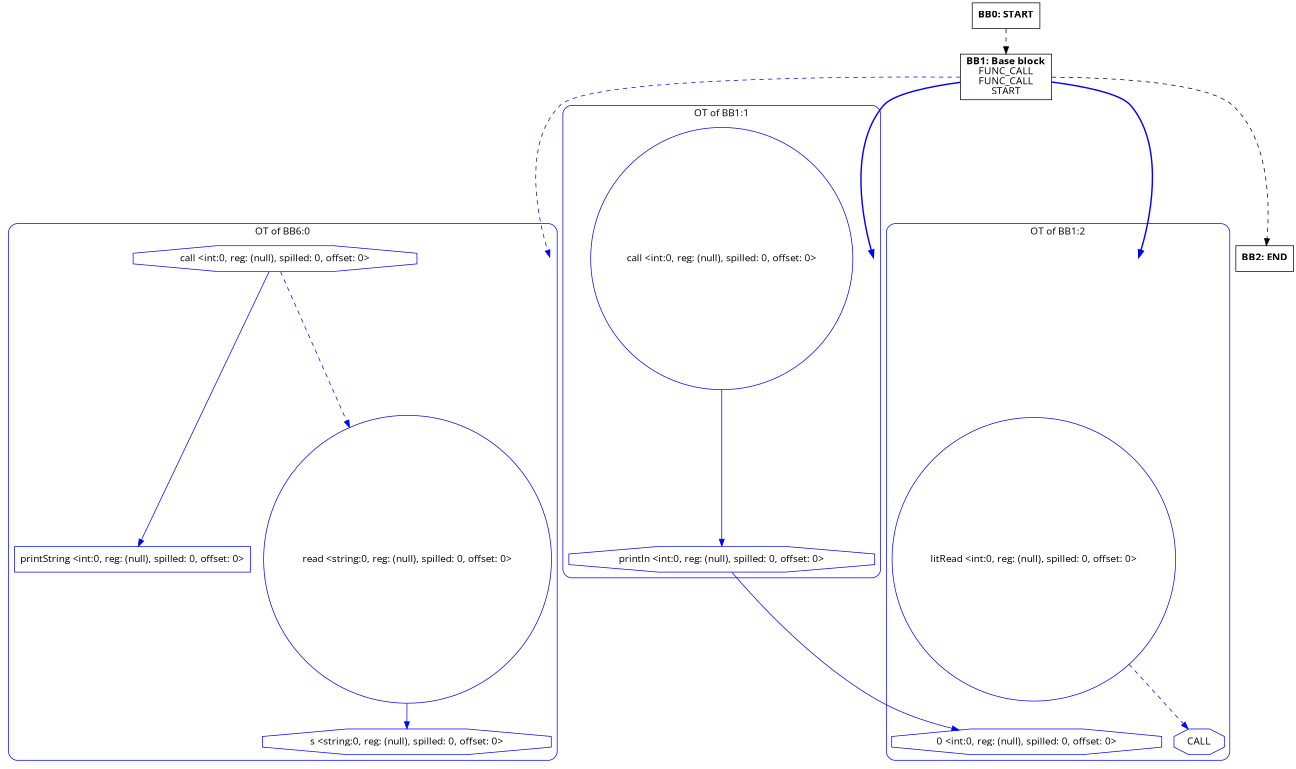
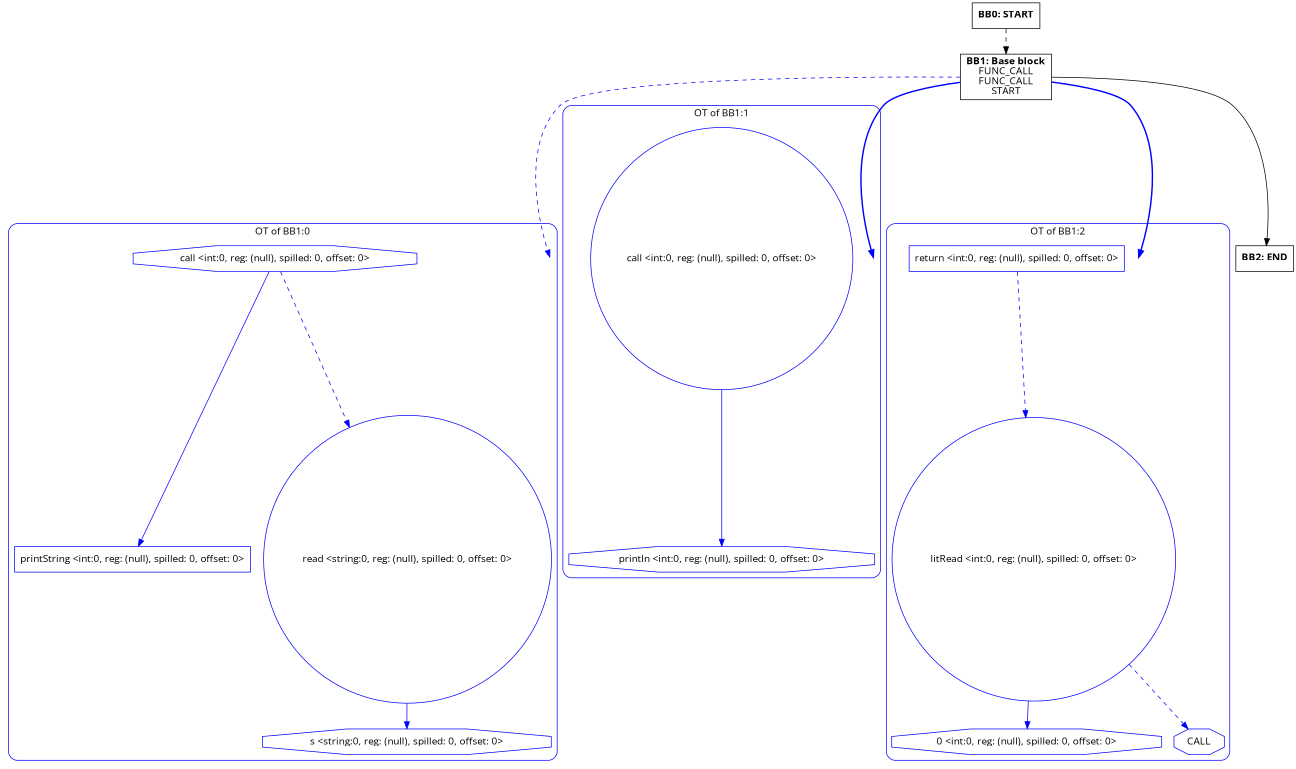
(1214, 95) -> (1214, 95)
(283, 232) -> (283, 232)
none -> (1017, 259)
(830, 668) -> (1028, 711)
